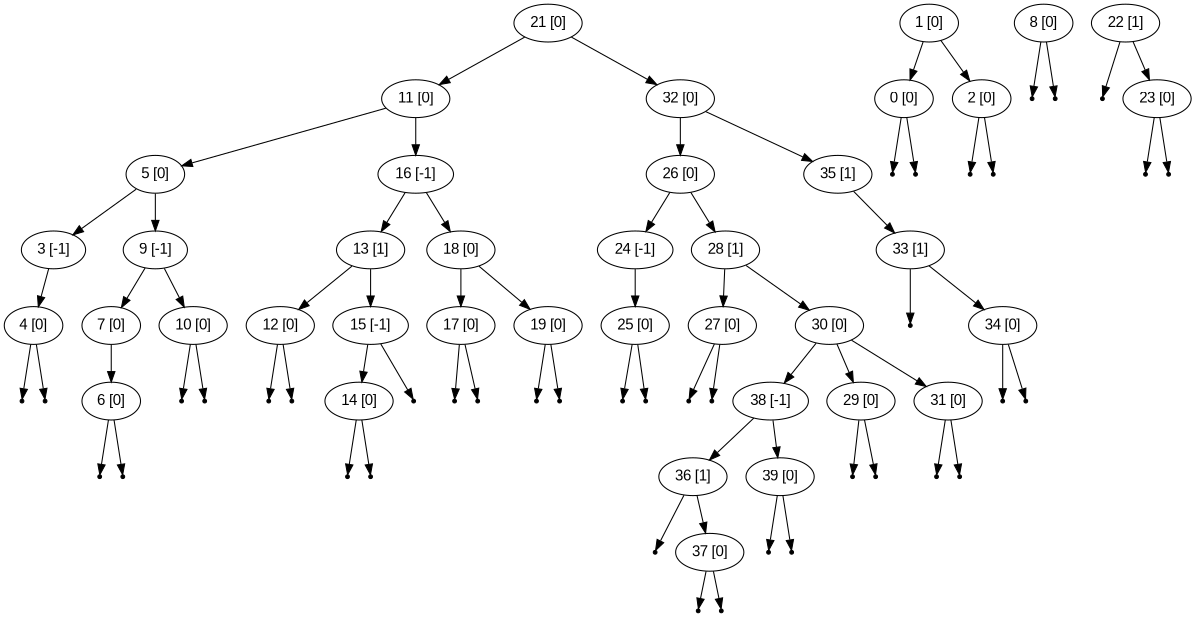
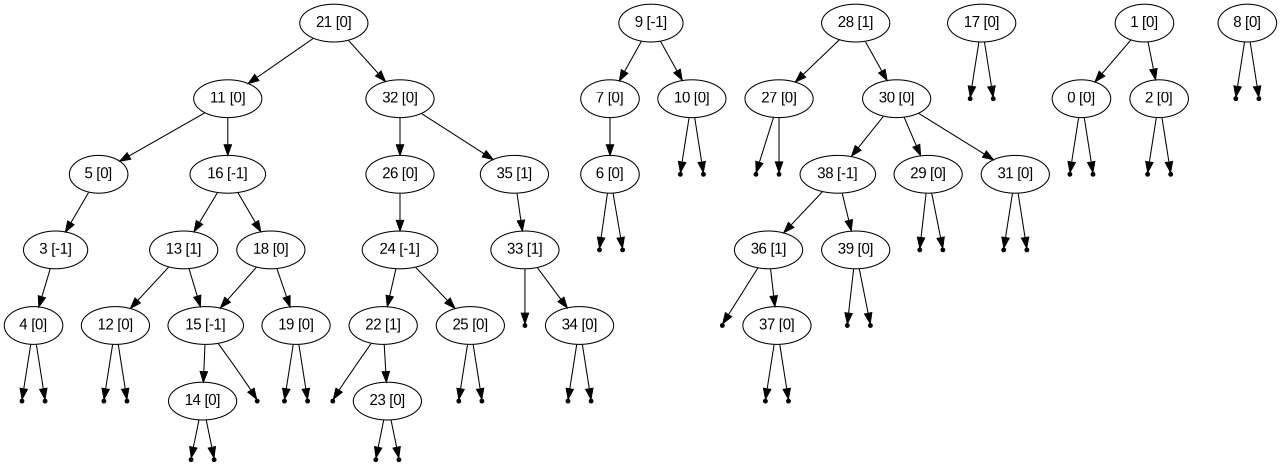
(155, 207) -> none
(700, 208) -> none
none -> (393, 282)
(461, 283) -> (242, 283)
